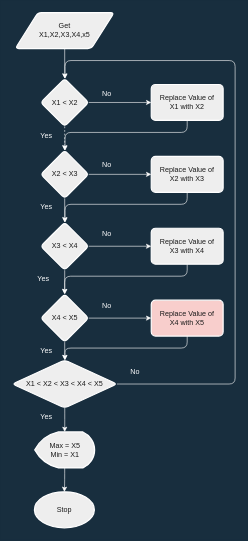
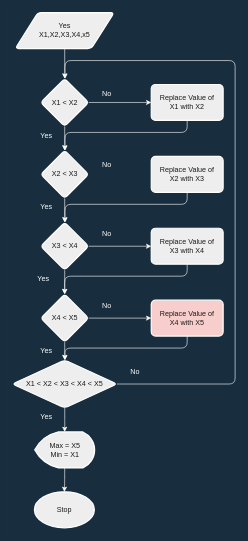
(65, 30) -> (65, 30)
(65, 129) -> (65, 129)
(118, 174) -> none
